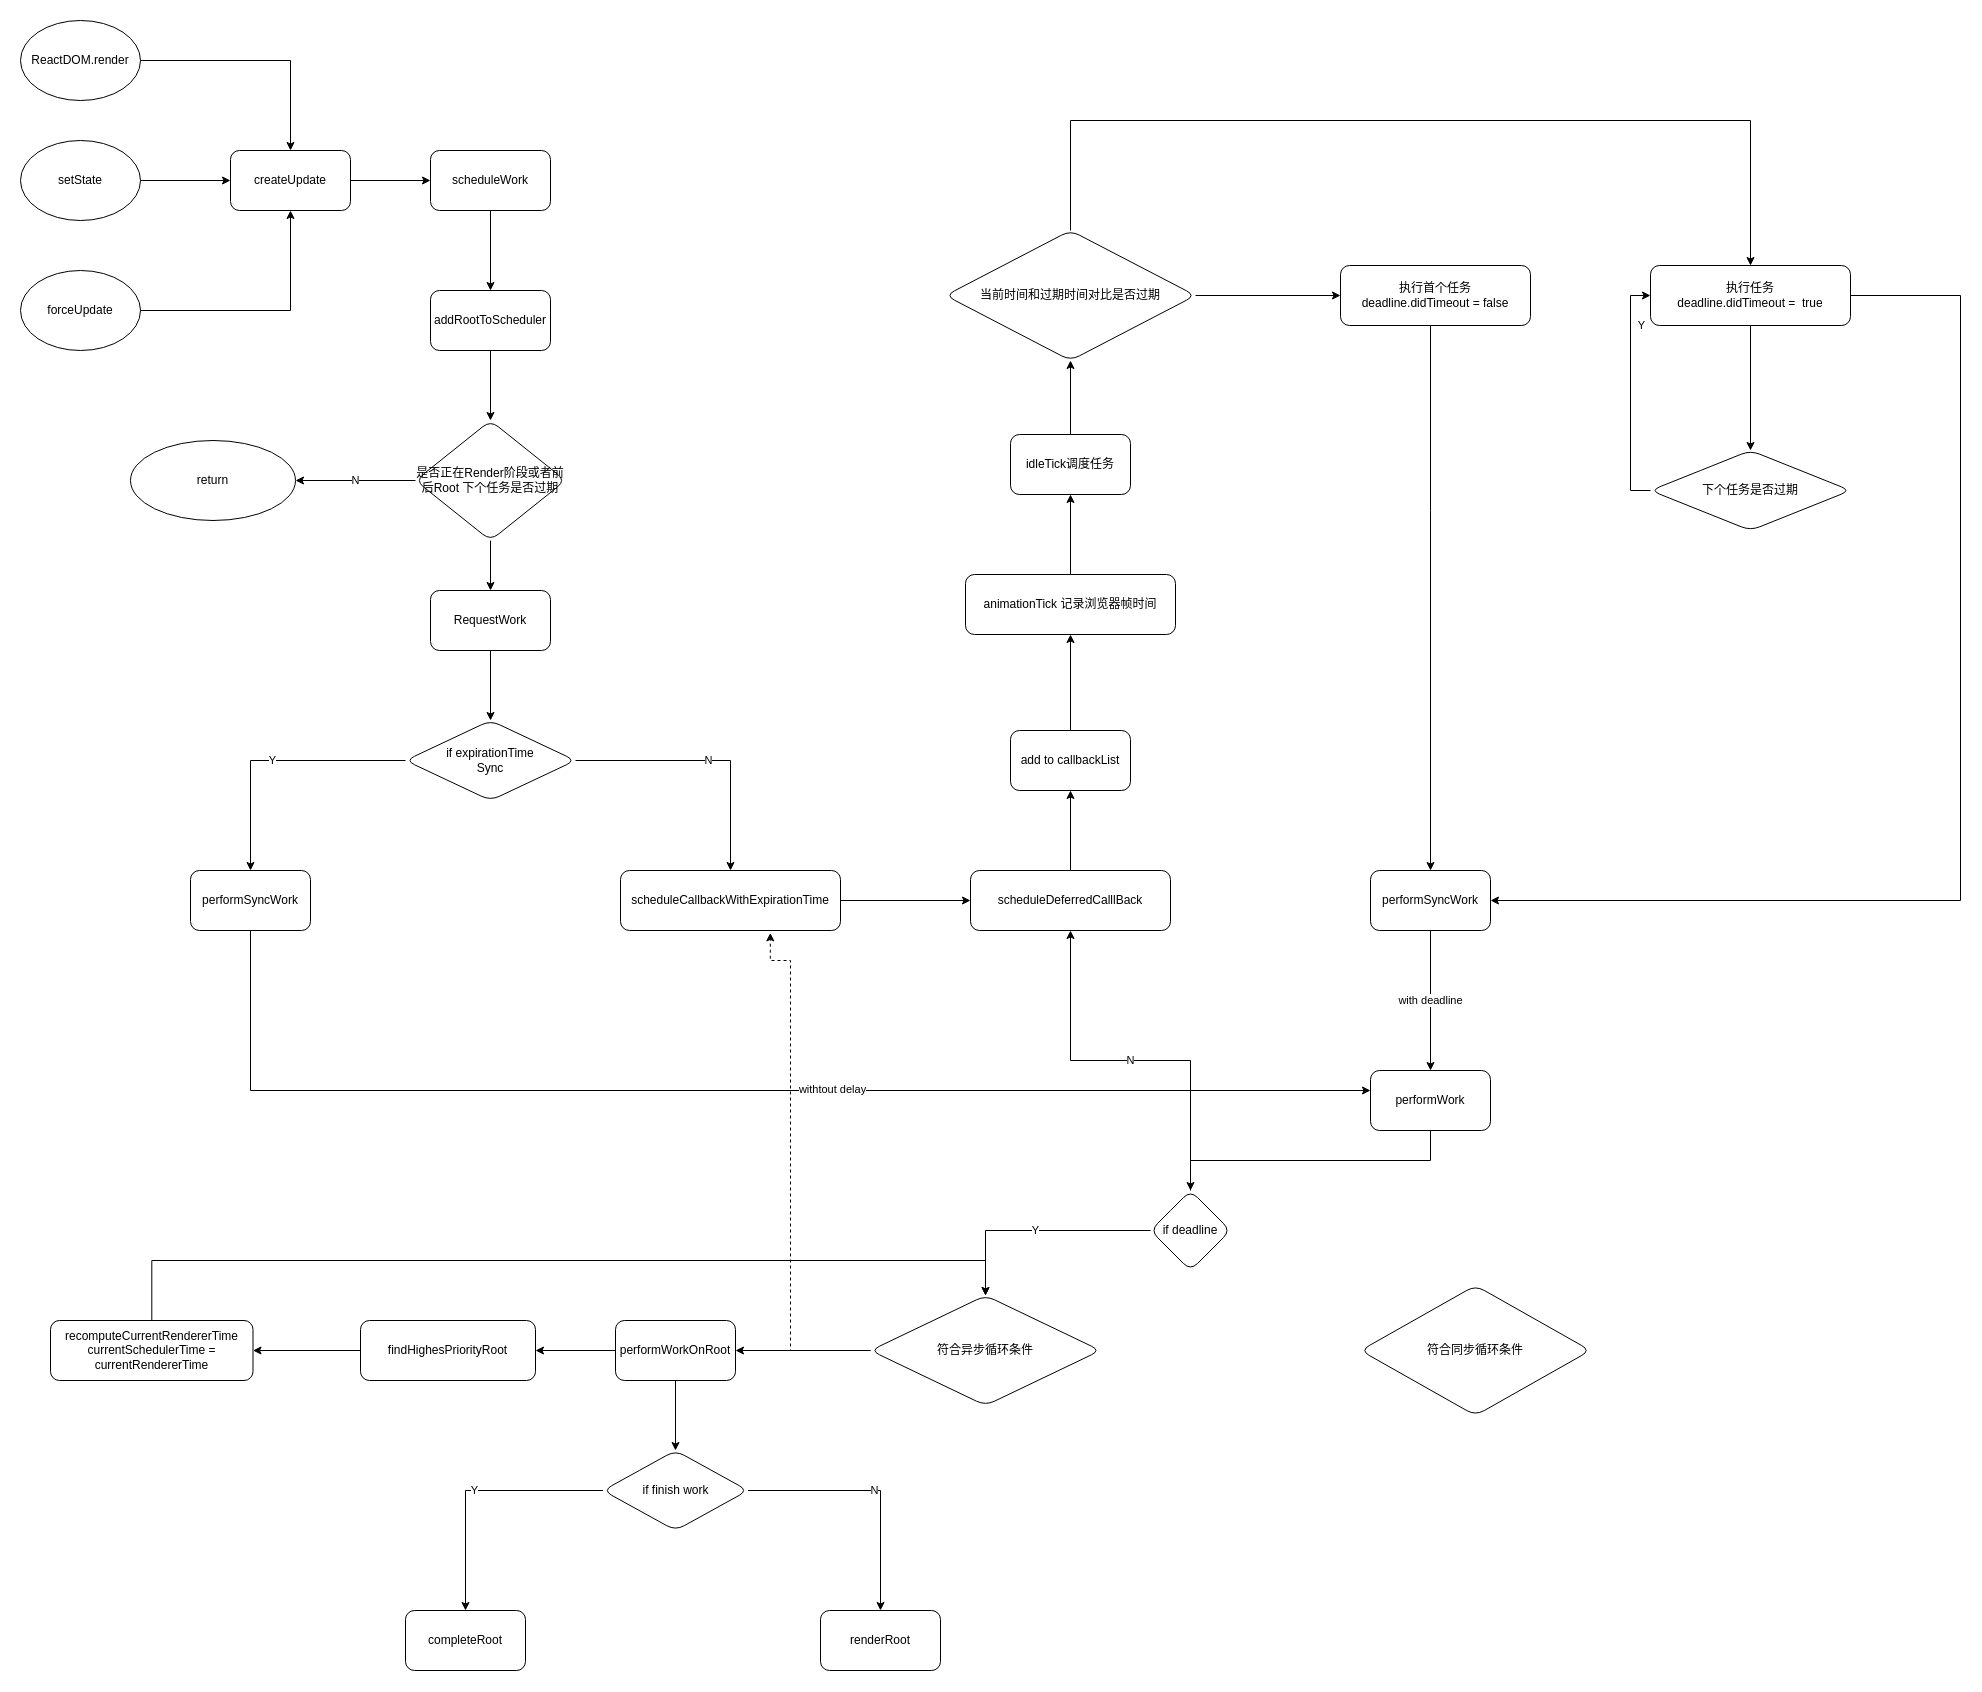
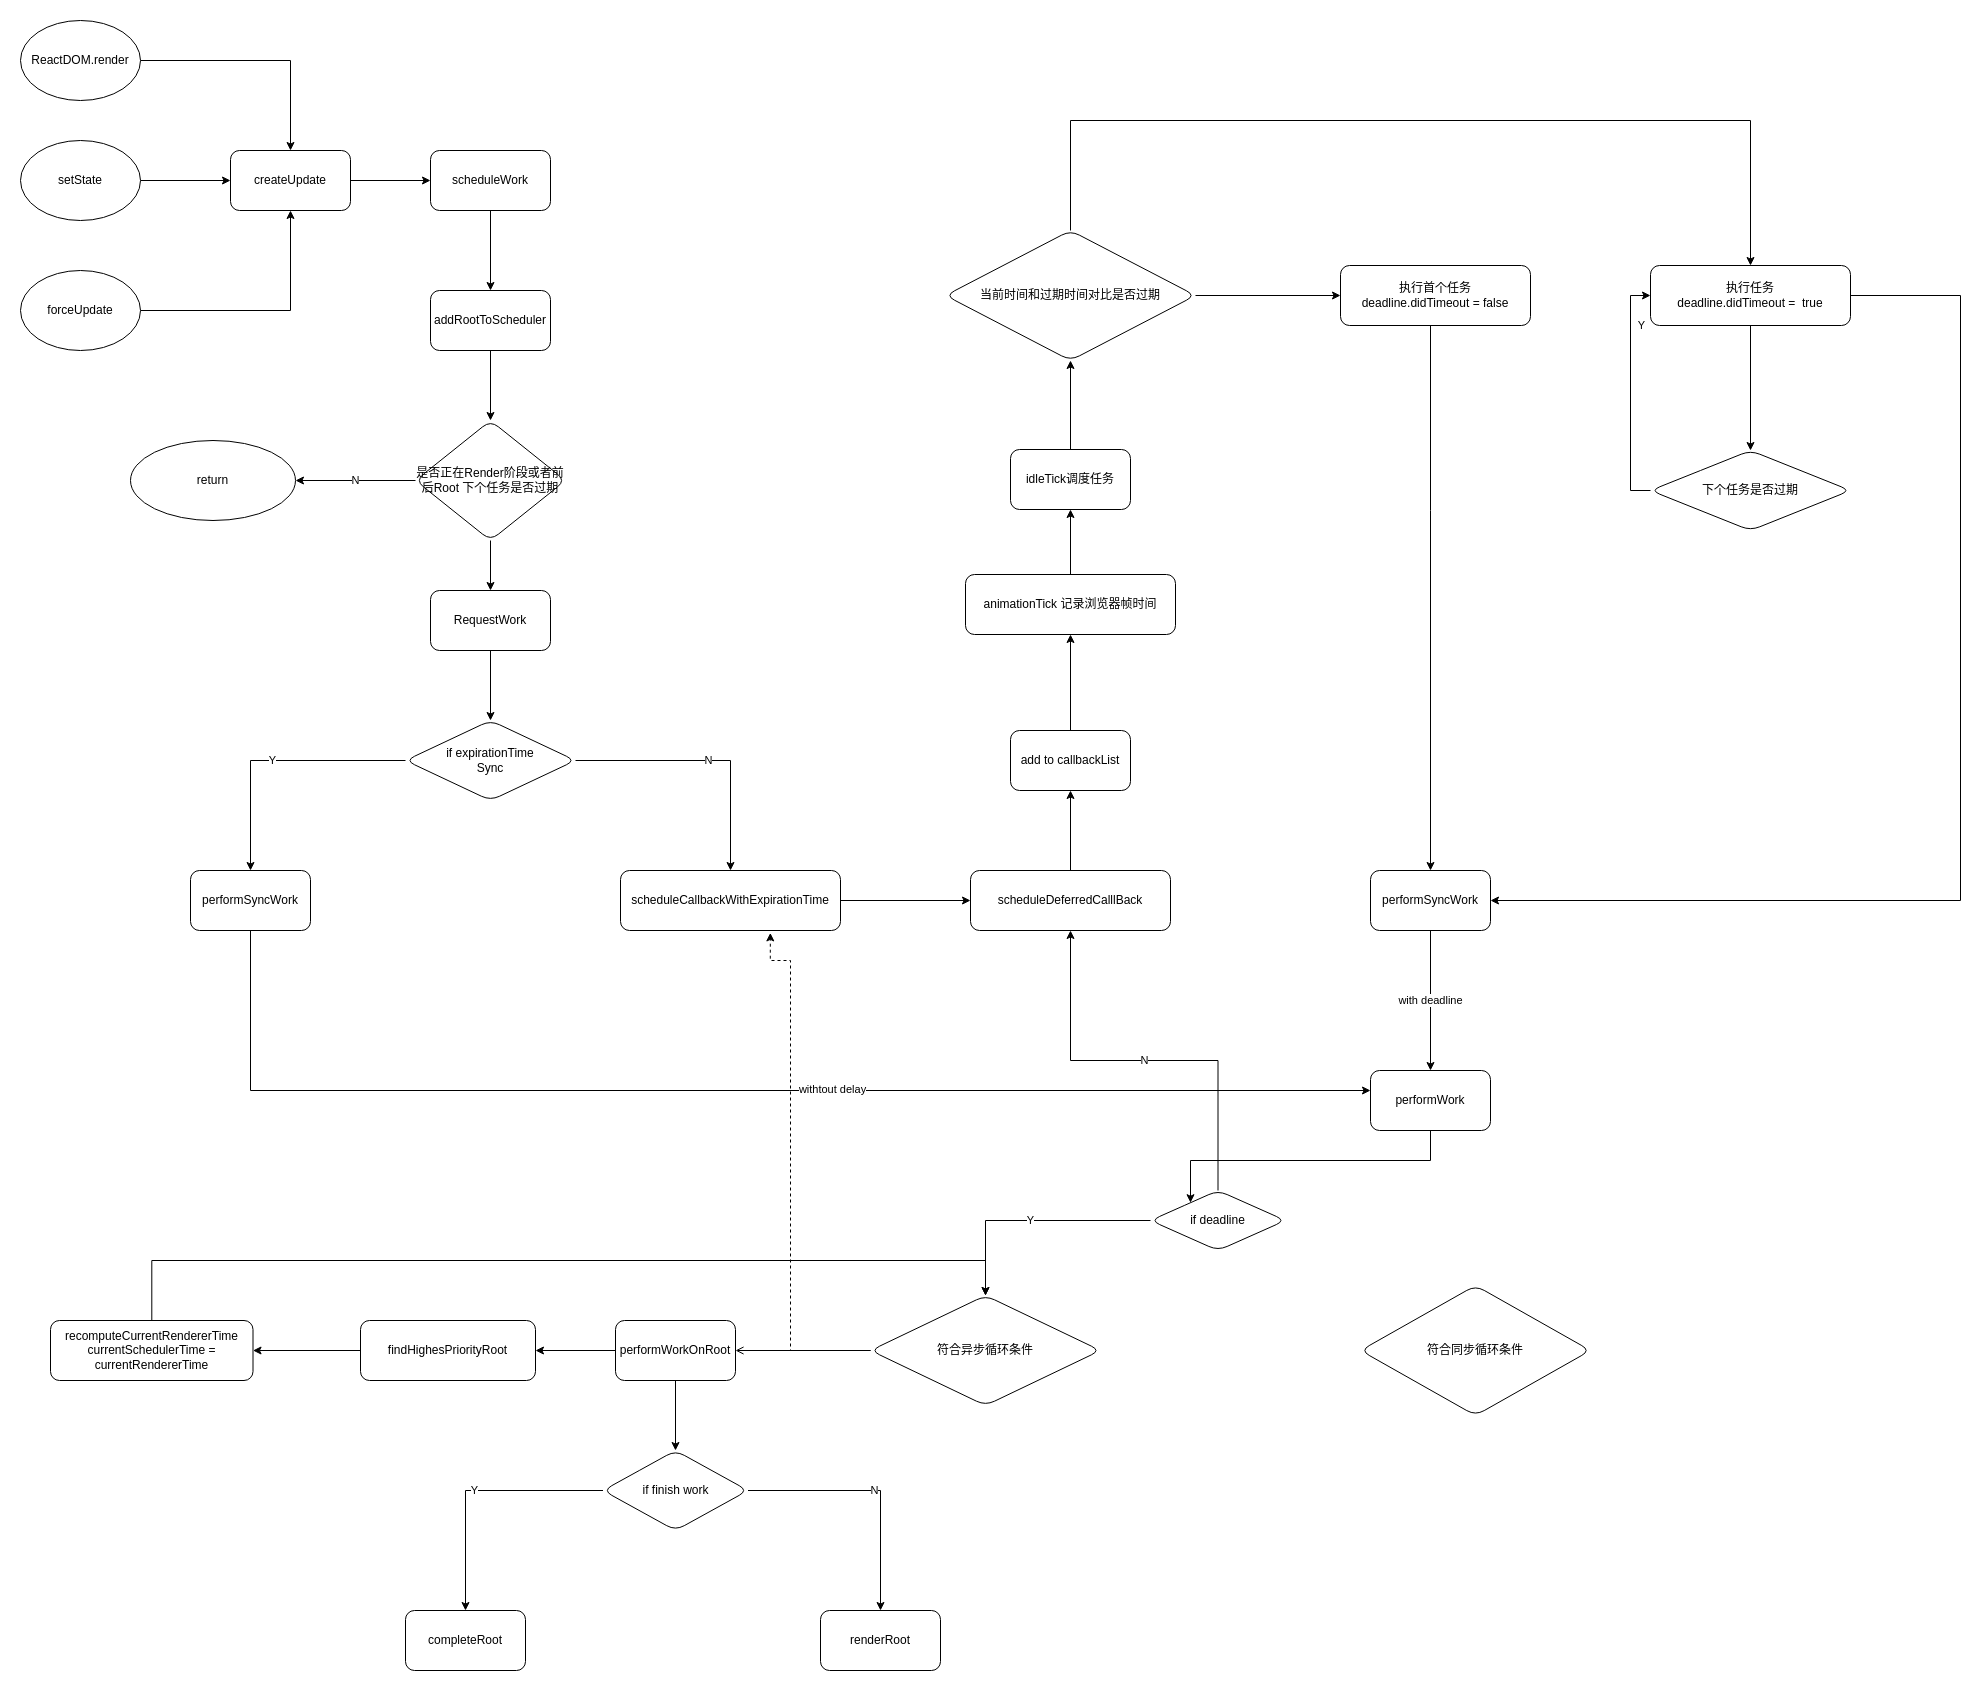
(1071, 465) -> (1071, 480)
(1191, 1231) -> (1218, 1221)
(743, 1351) -> (741, 1351)
